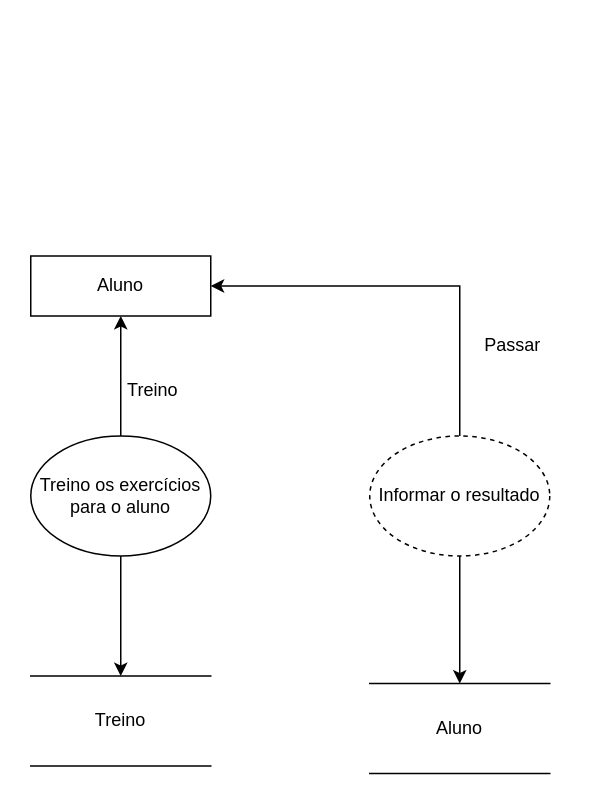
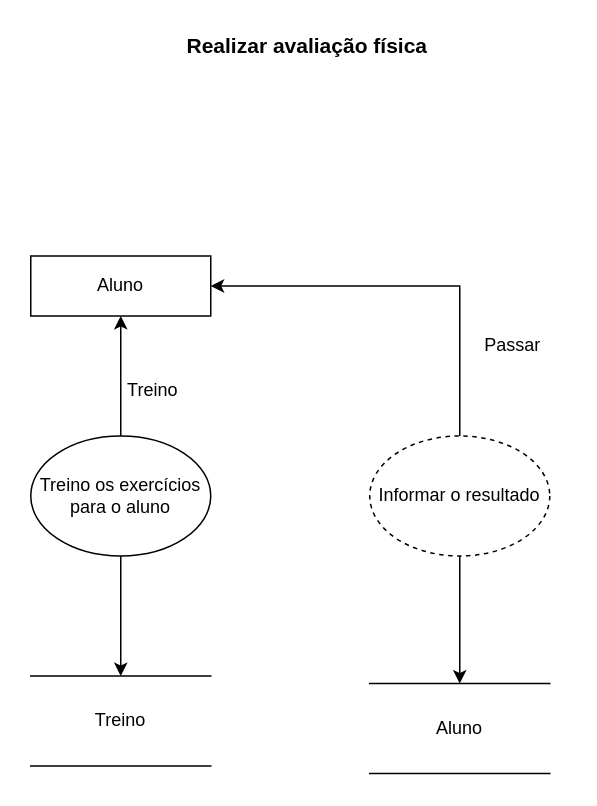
none -> (307, 46)
